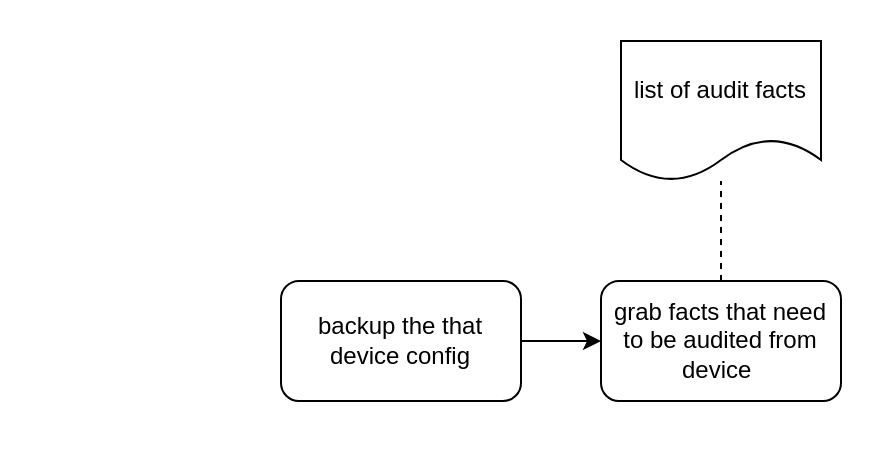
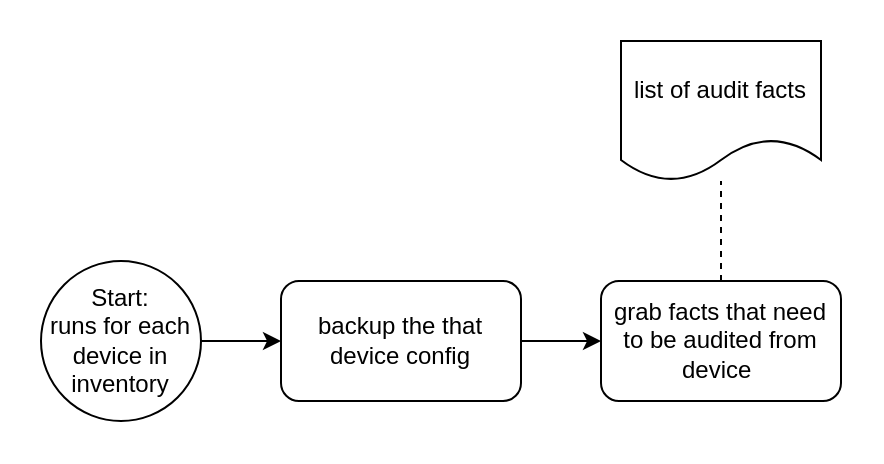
none -> (121, 341)
none -> (234, 341)
